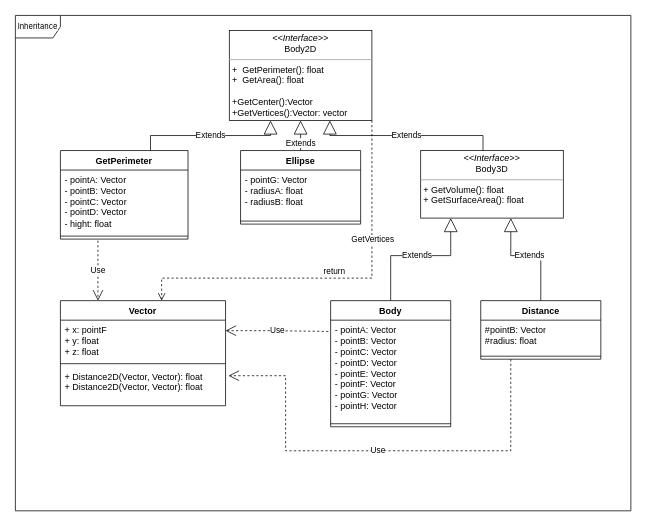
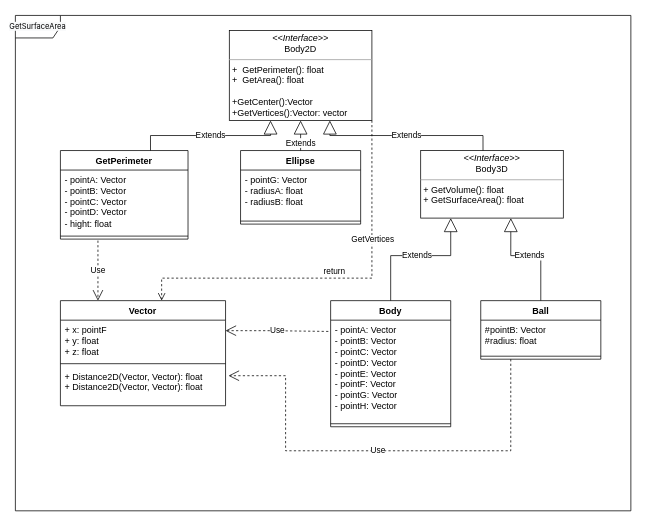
(38, 27) -> (38, 27)
(540, 311) -> (540, 311)
